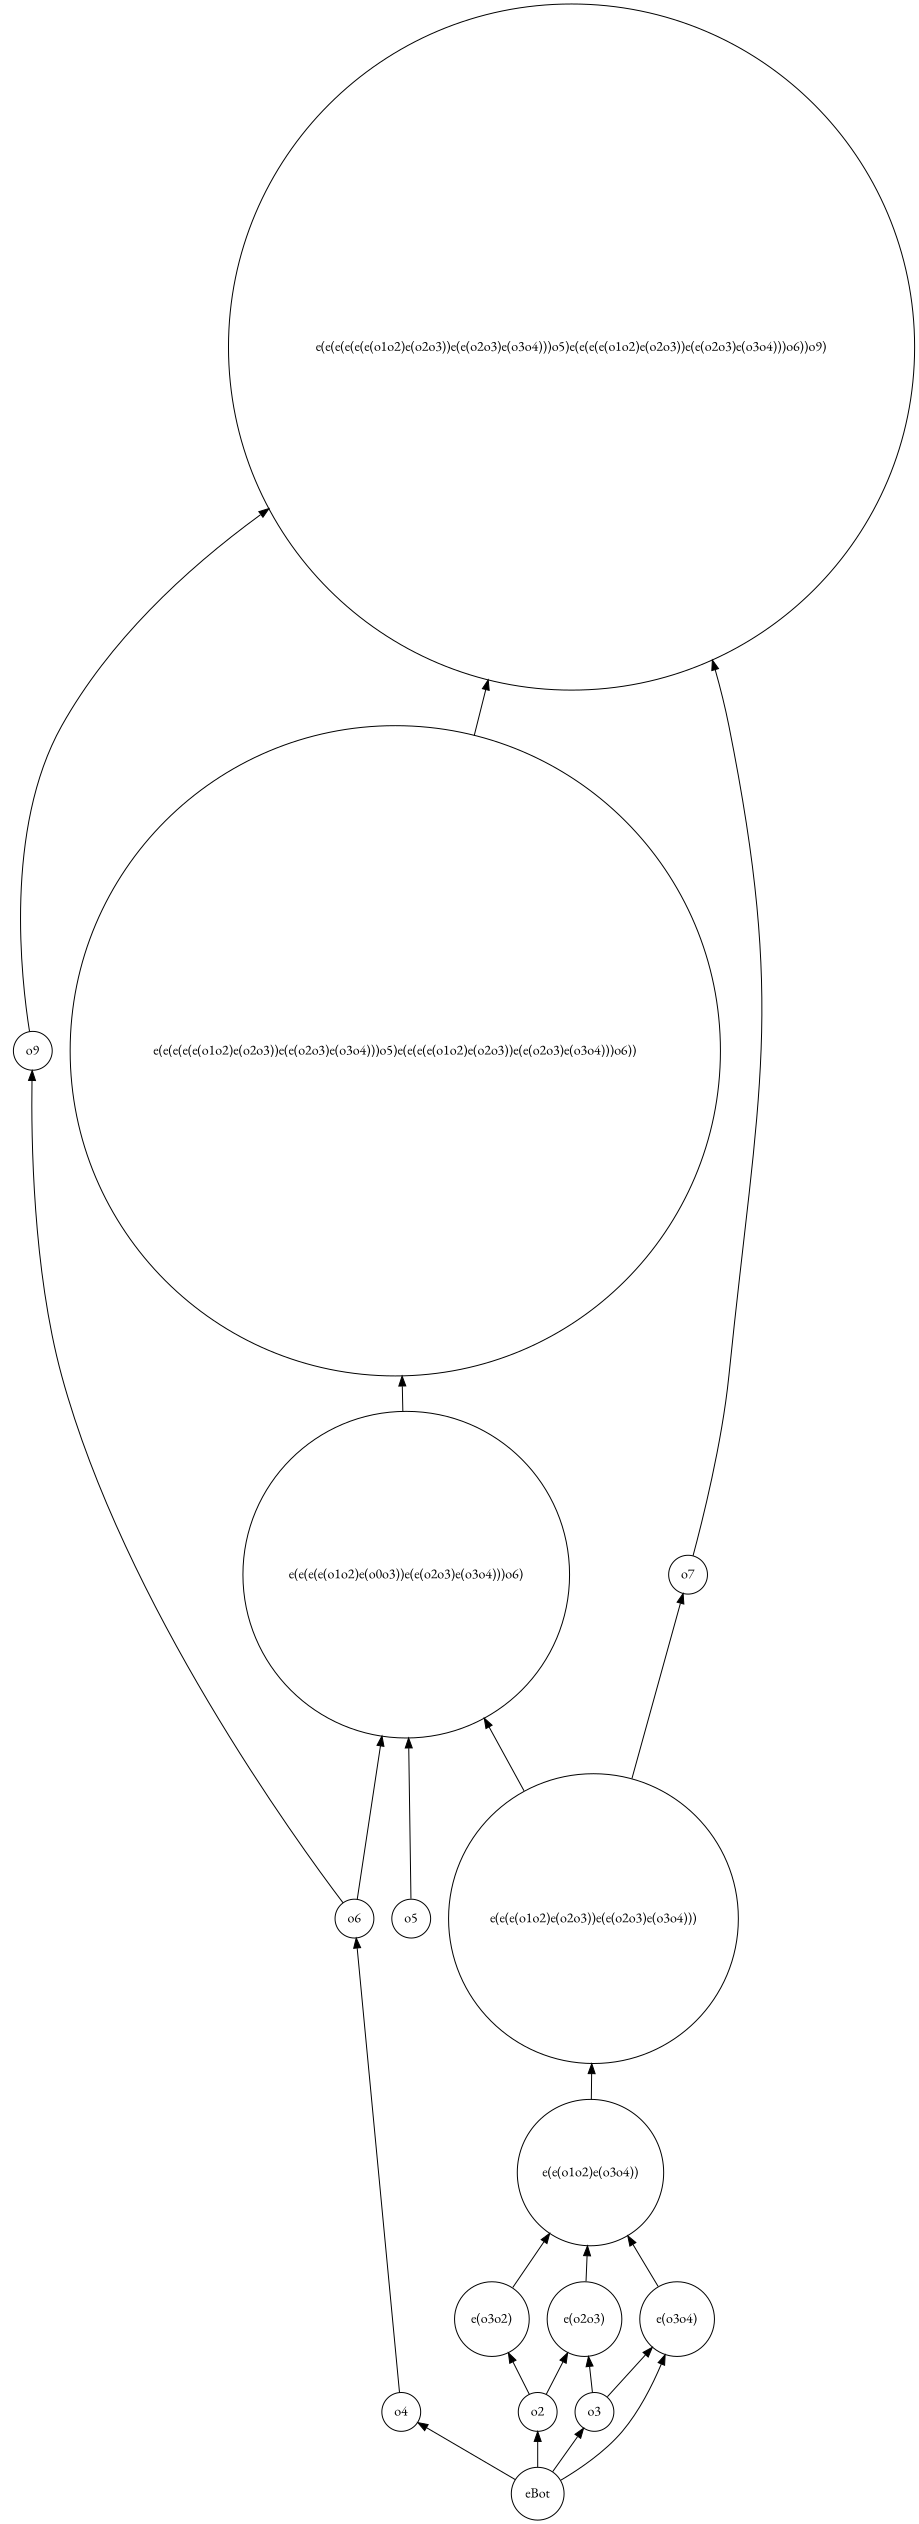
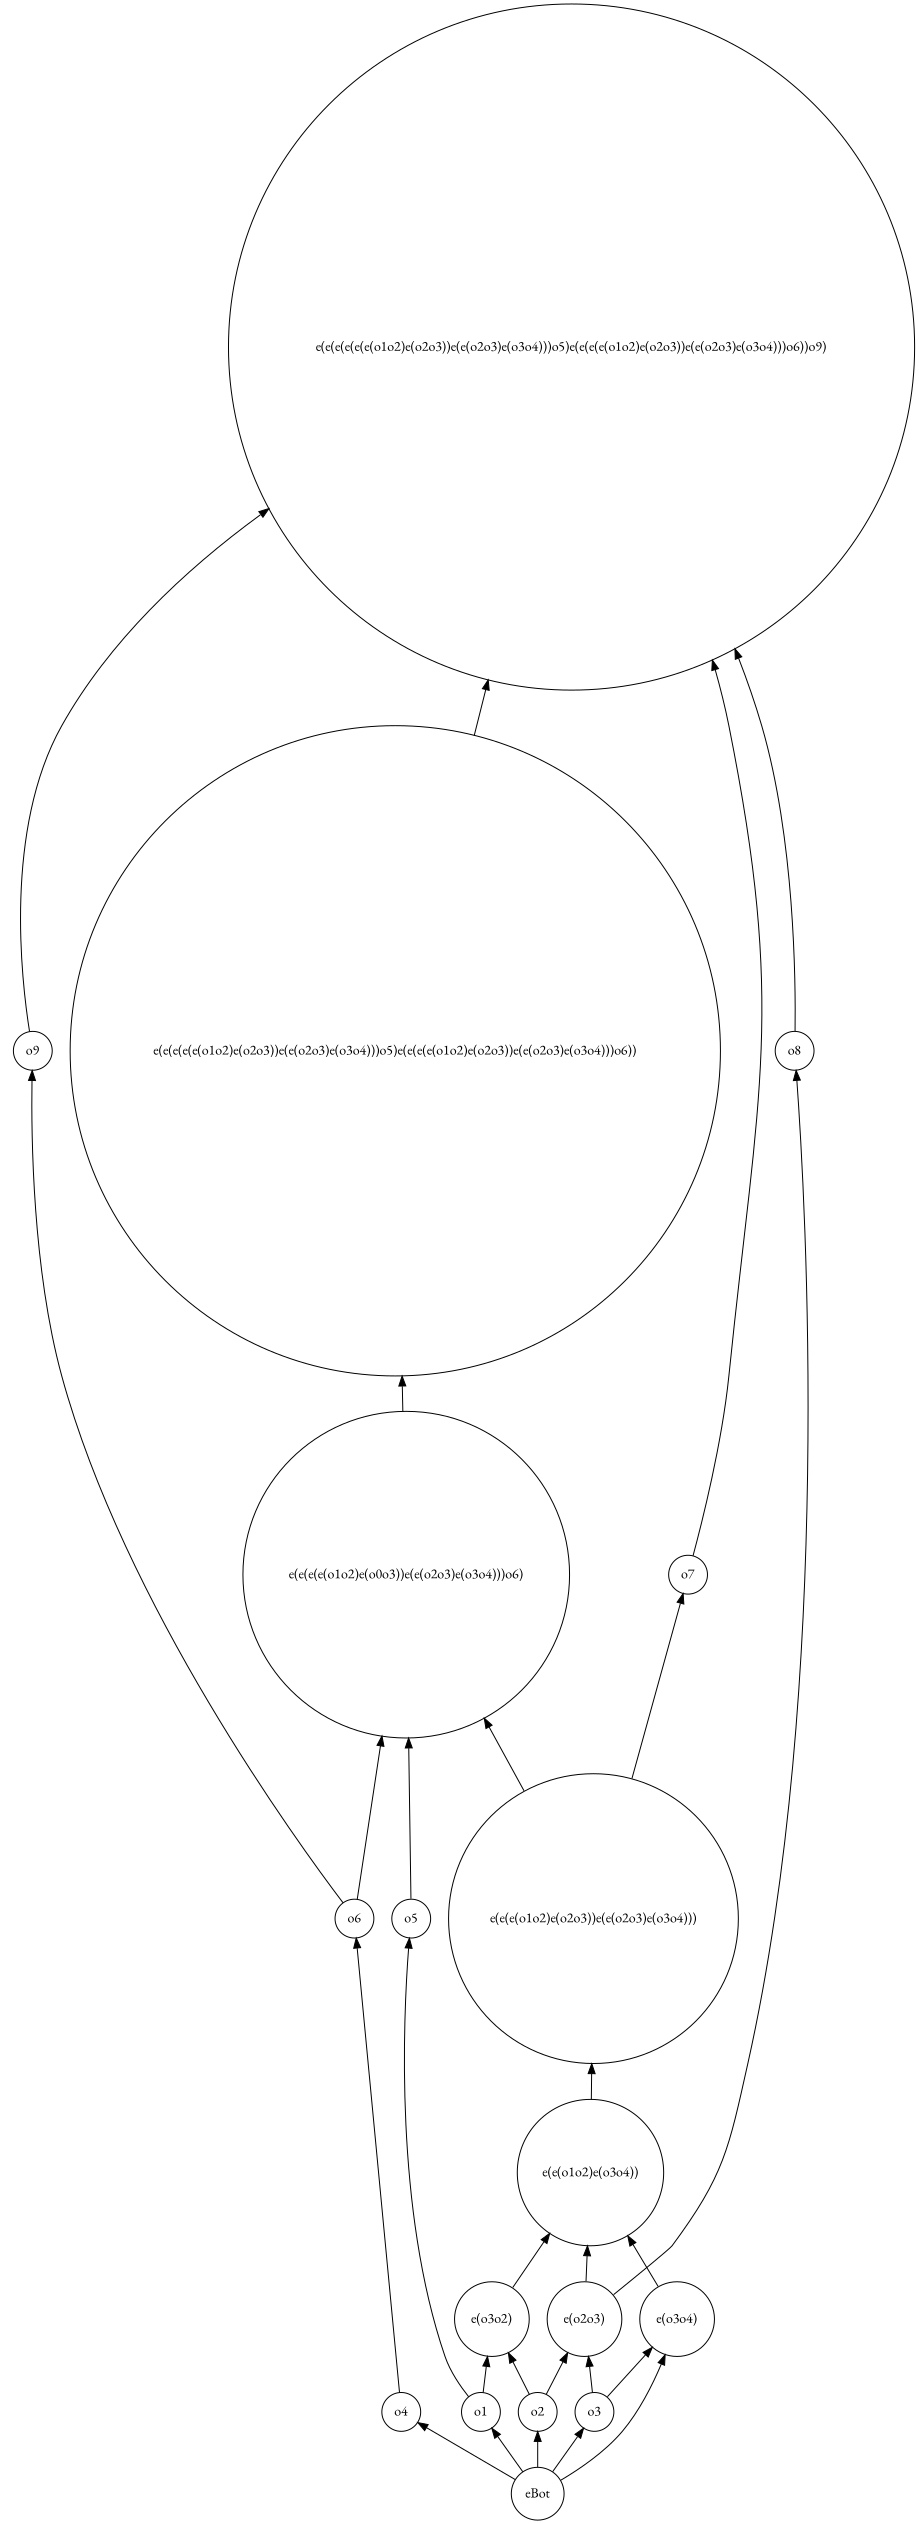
none -> (795, 1051)
none -> (481, 2412)
